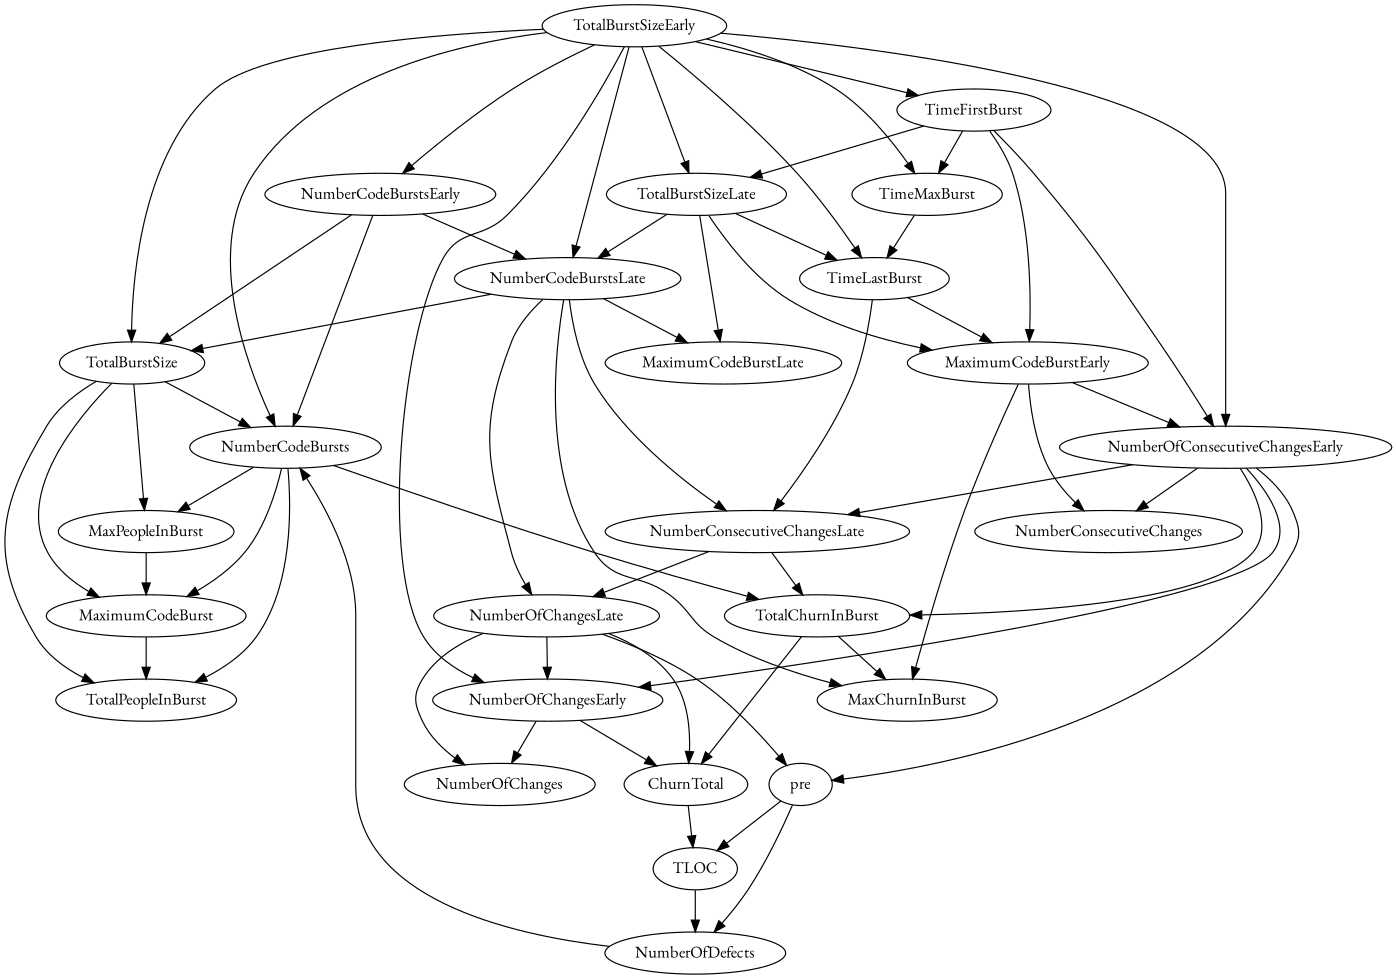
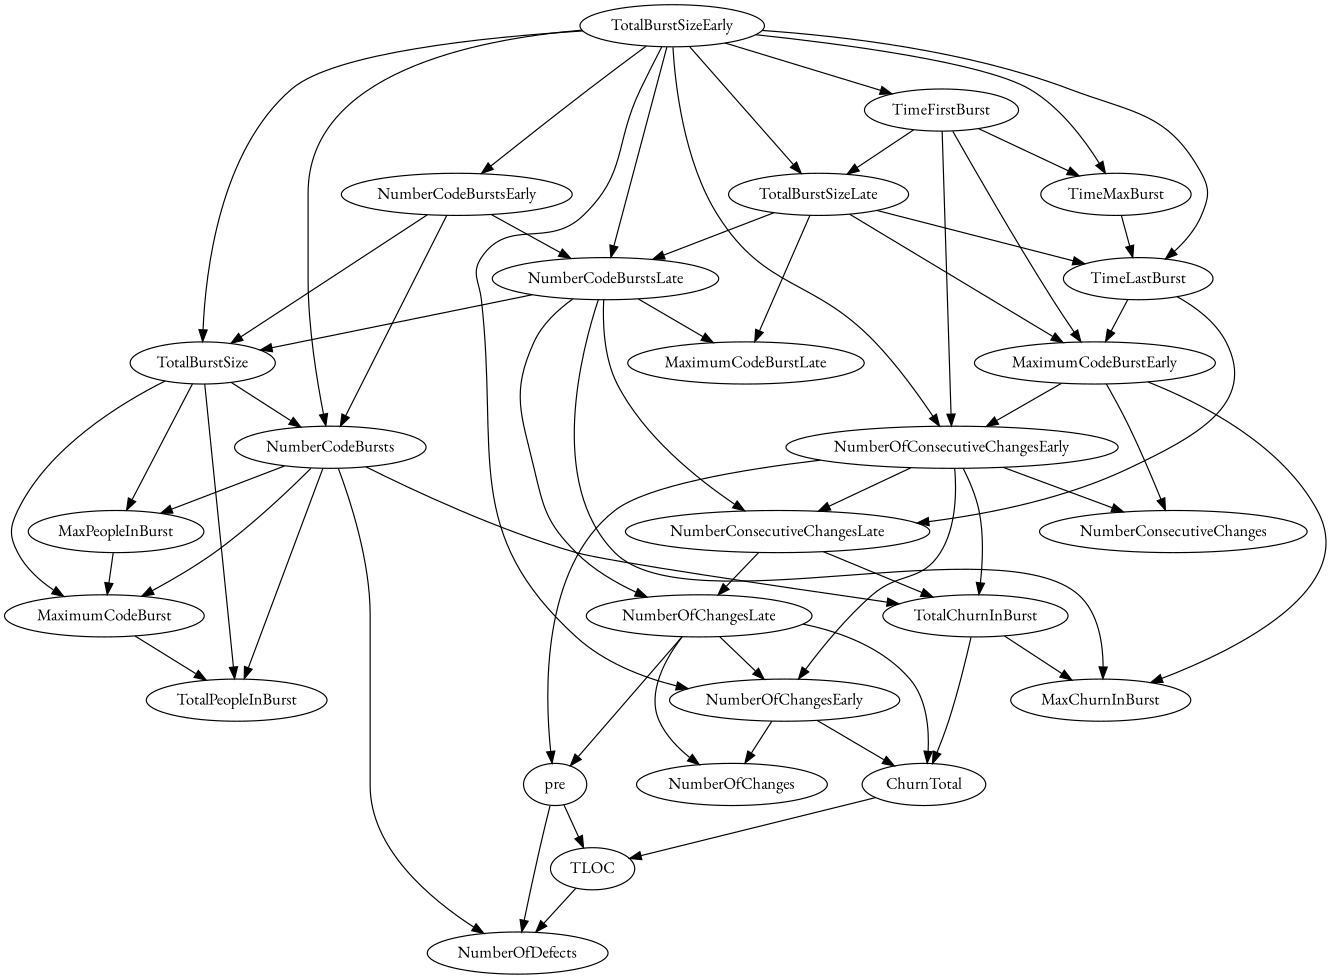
(357, 790) -> (370, 716)
